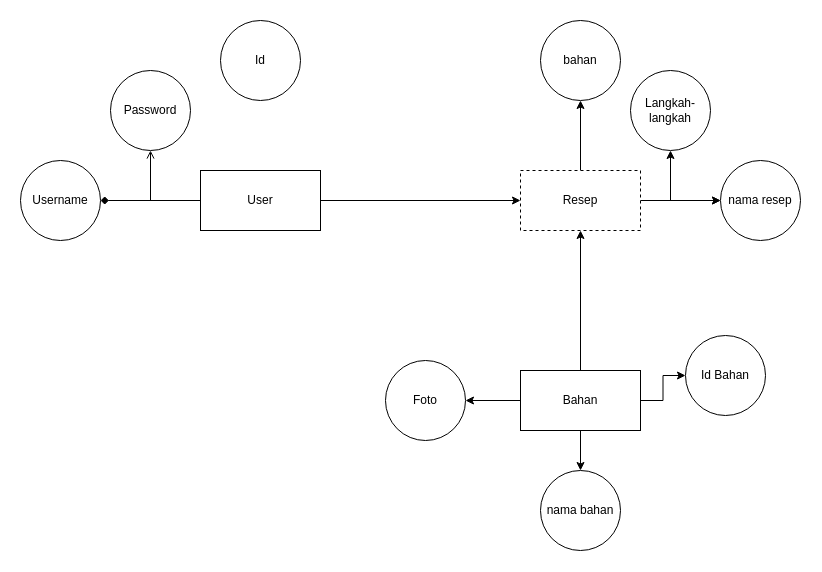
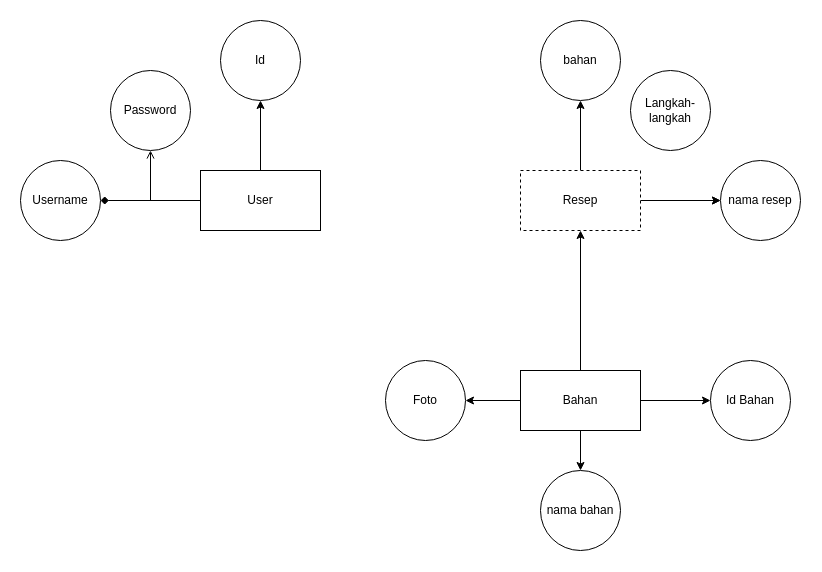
(671, 178) -> none
(417, 201) -> (261, 139)
(726, 376) -> (751, 401)
